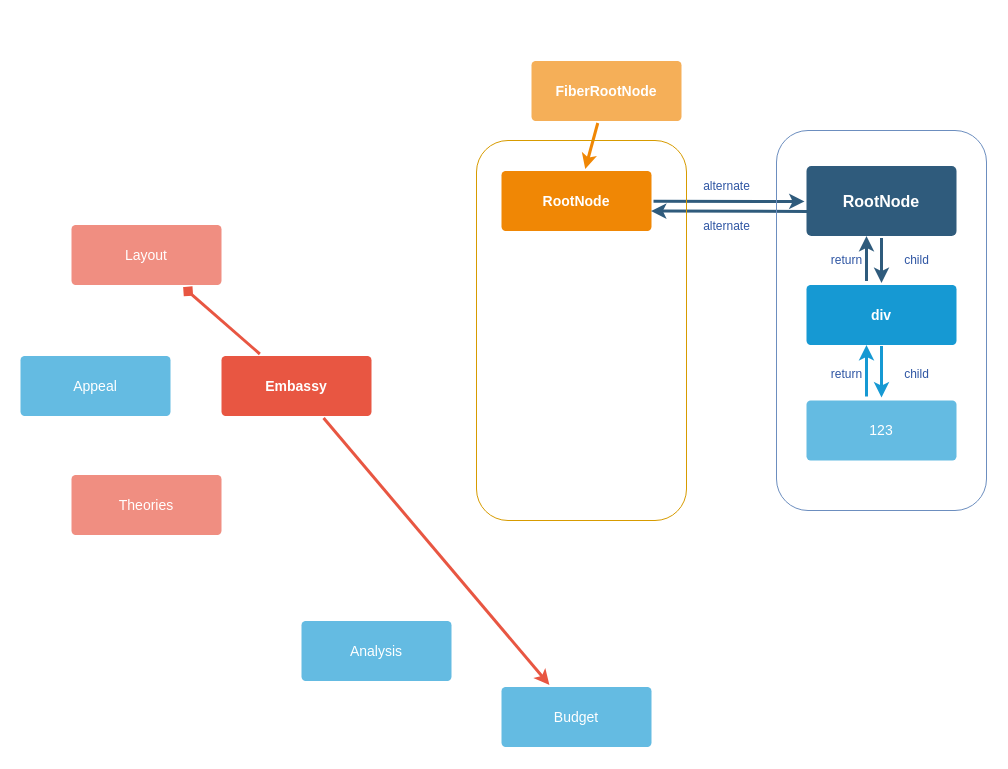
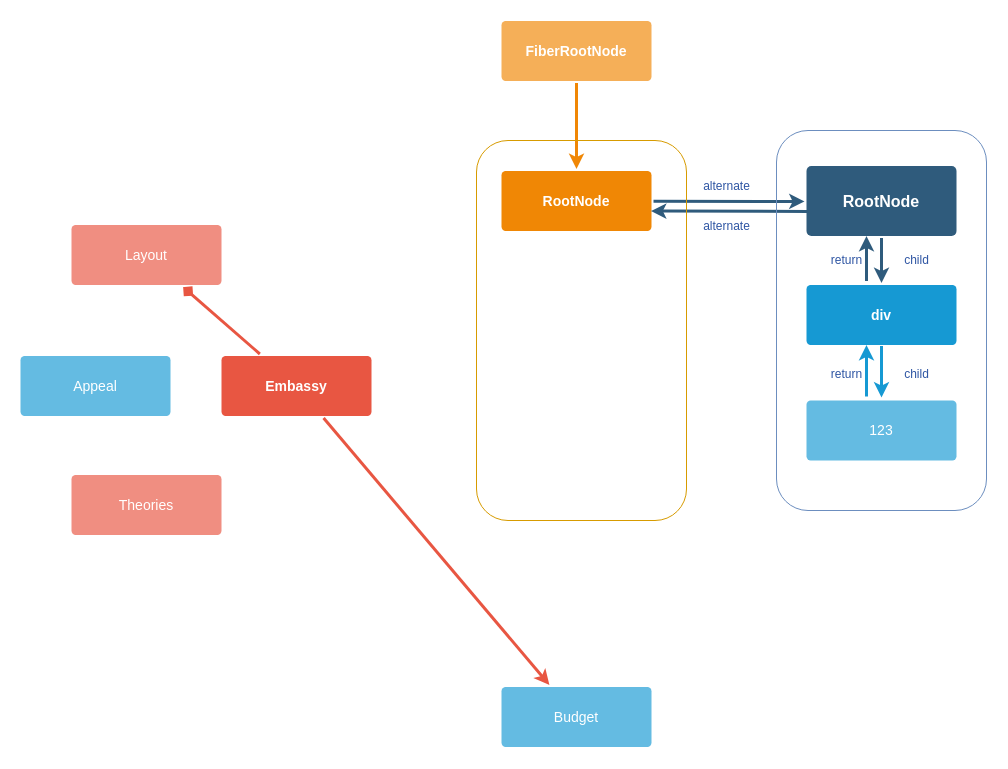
(607, 91) -> (577, 51)
(377, 651) -> none
